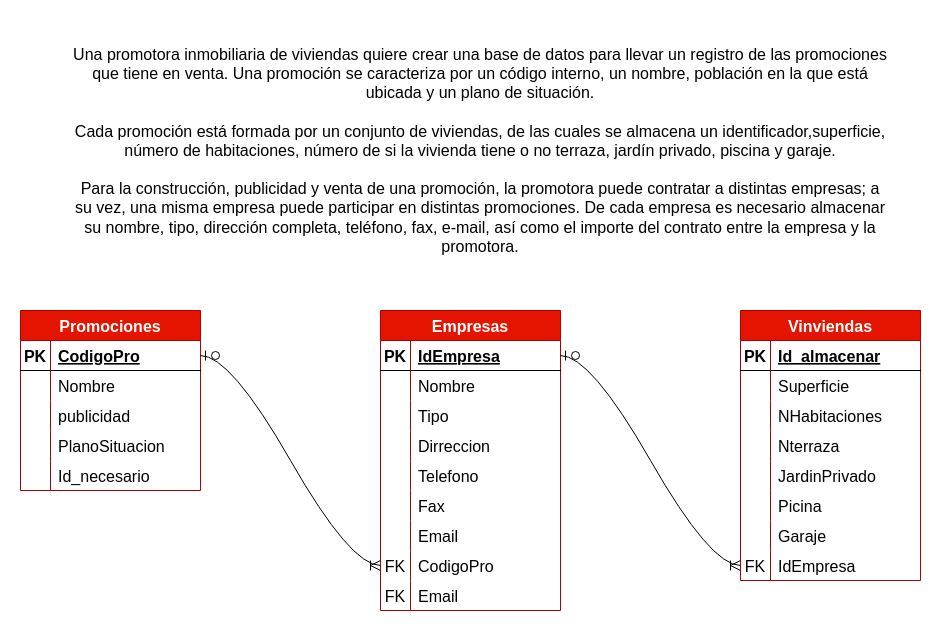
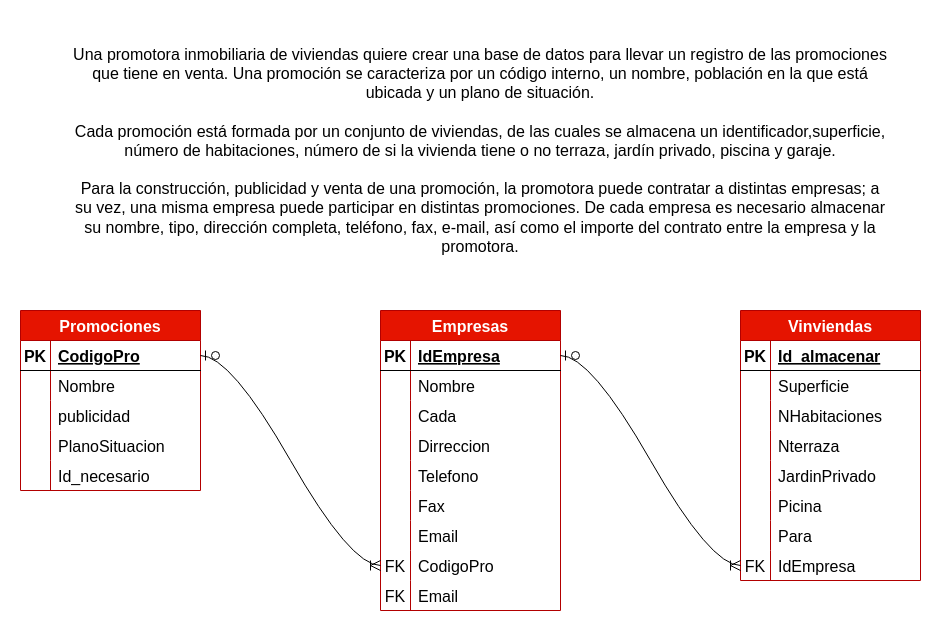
(434, 417) -> (436, 417)
(805, 537) -> (796, 537)
